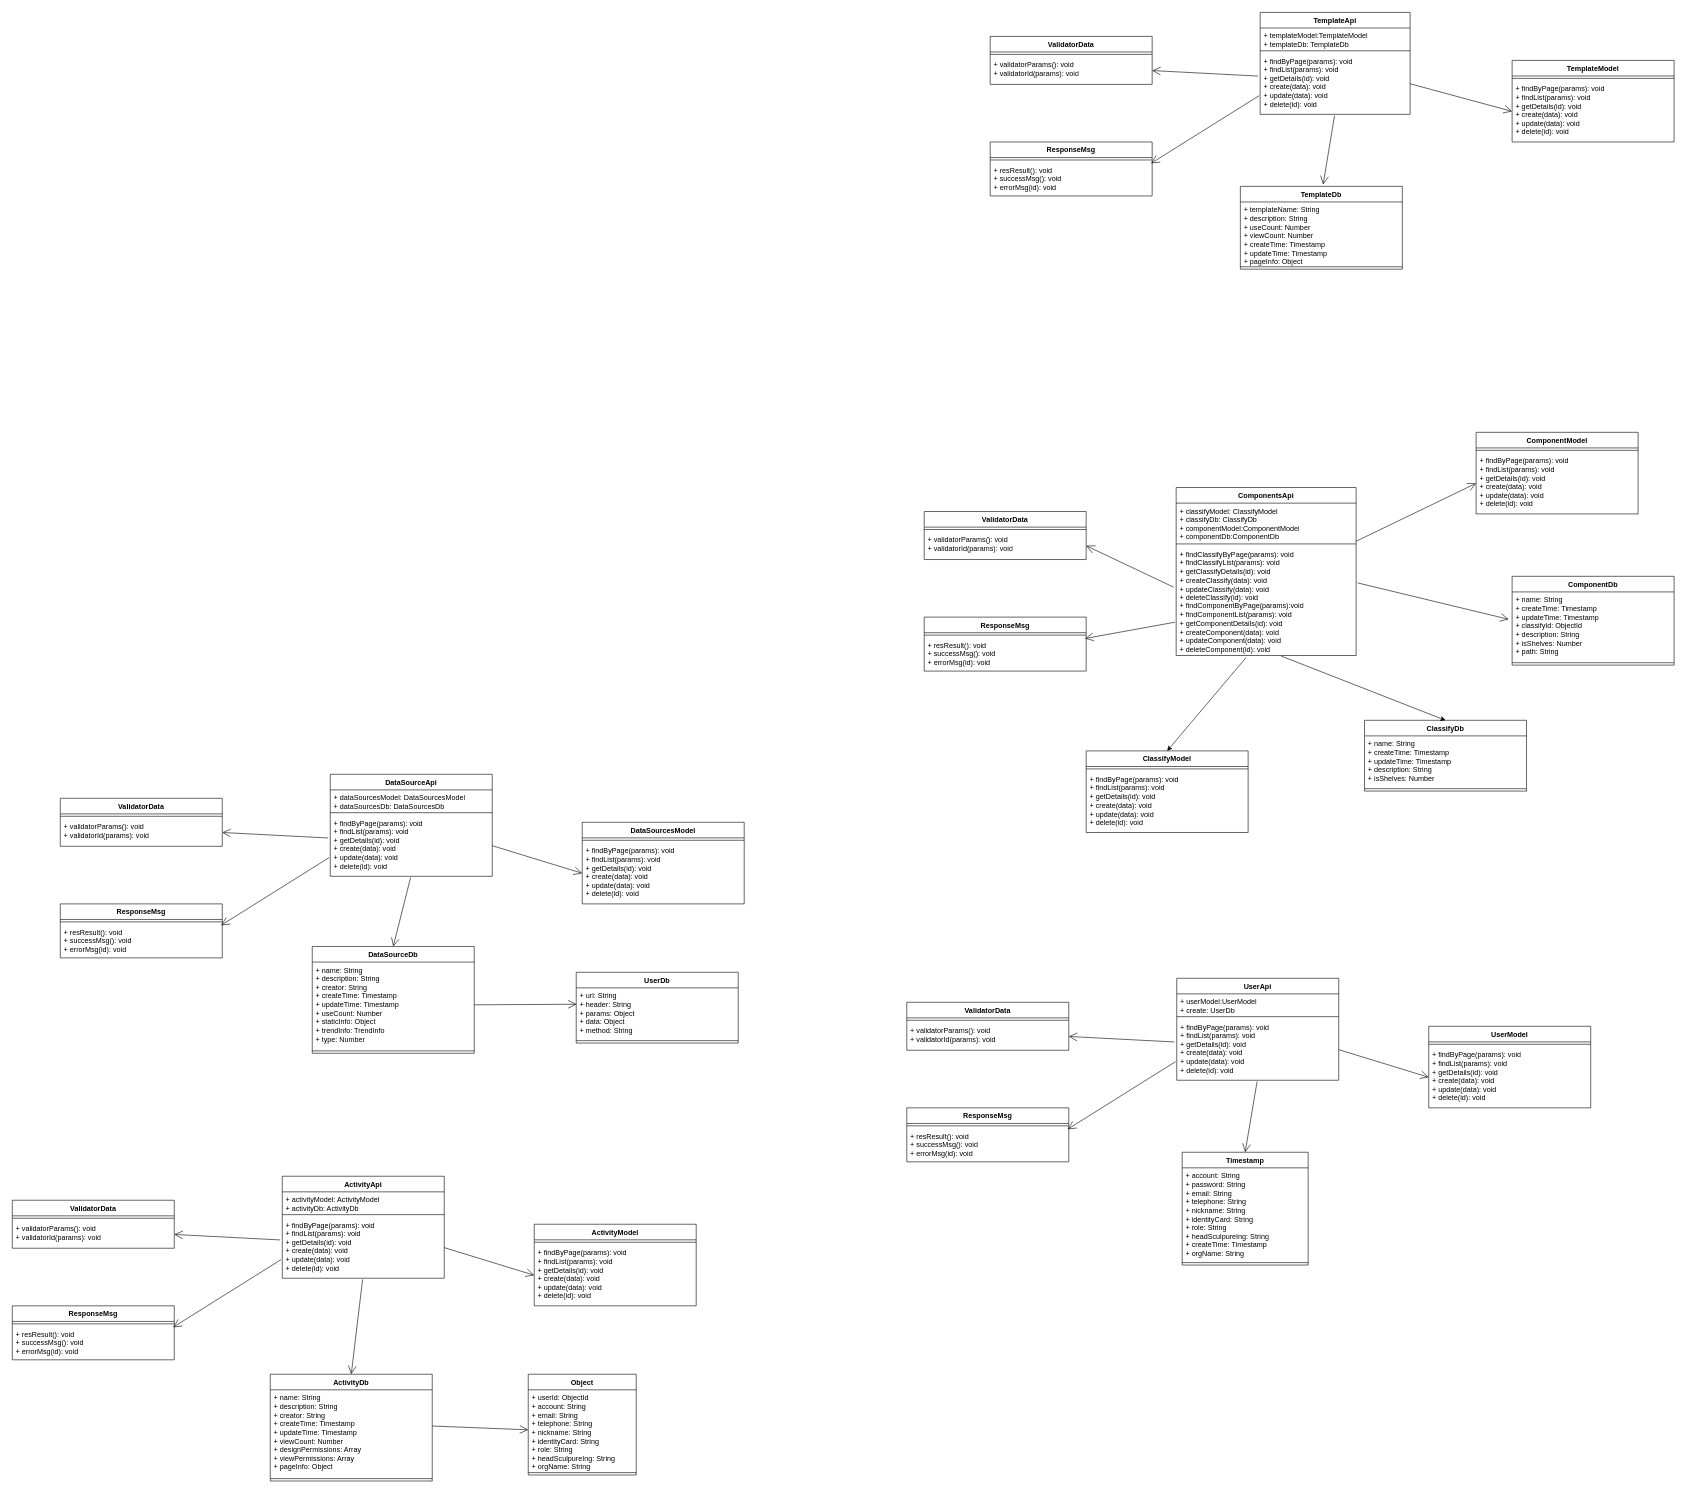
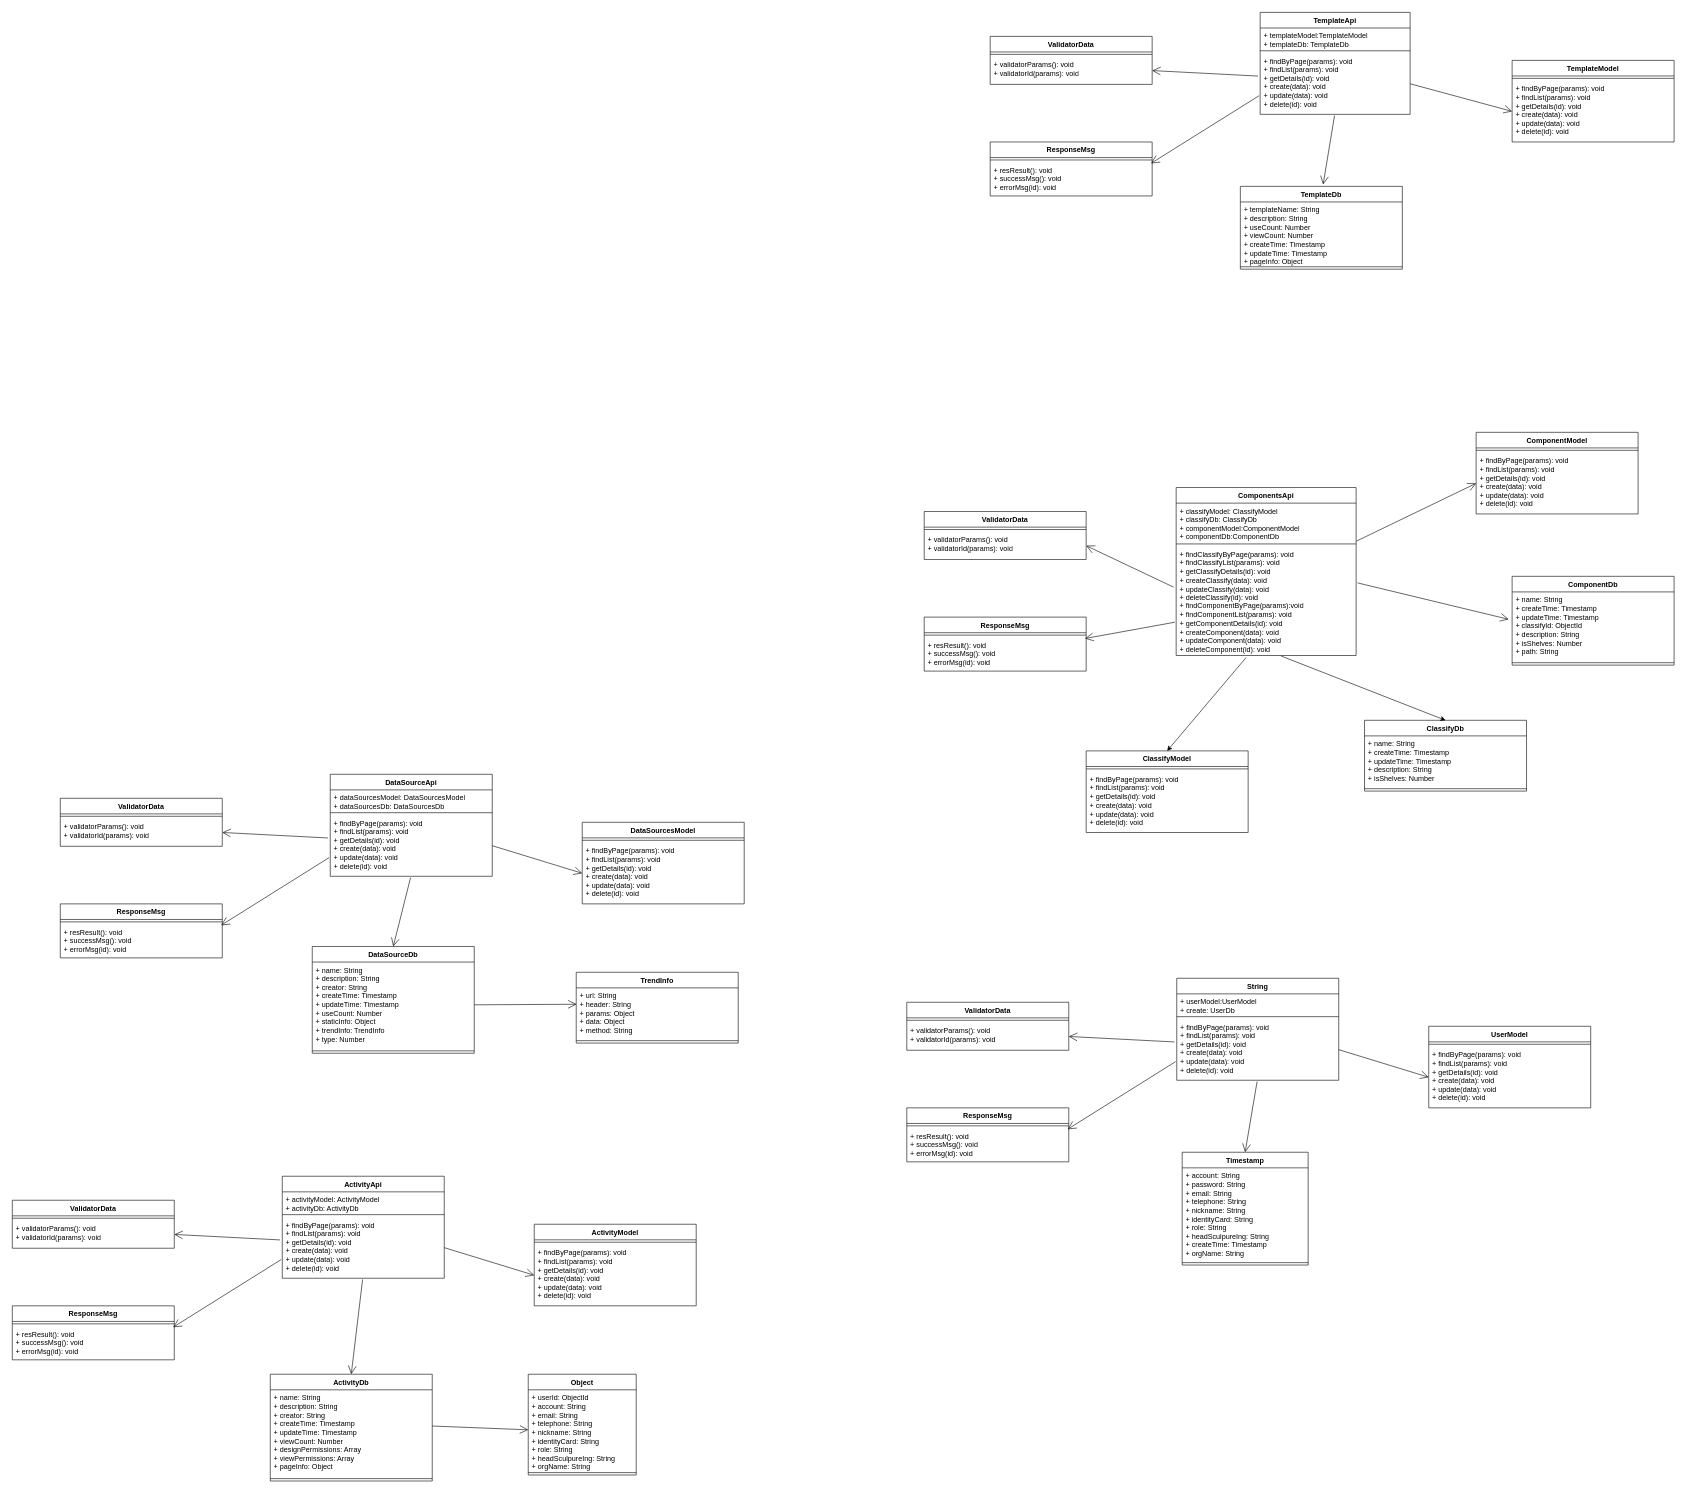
(657, 981) -> (657, 981)
(1258, 987) -> (1258, 987)
